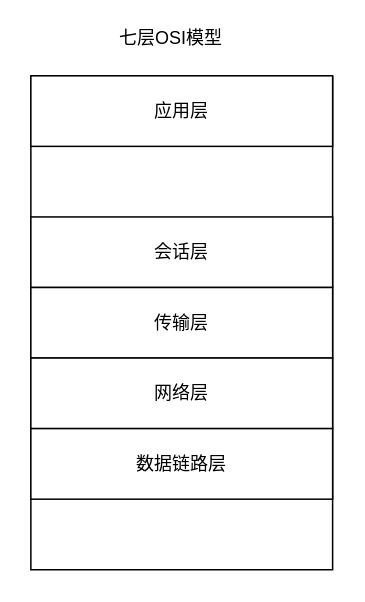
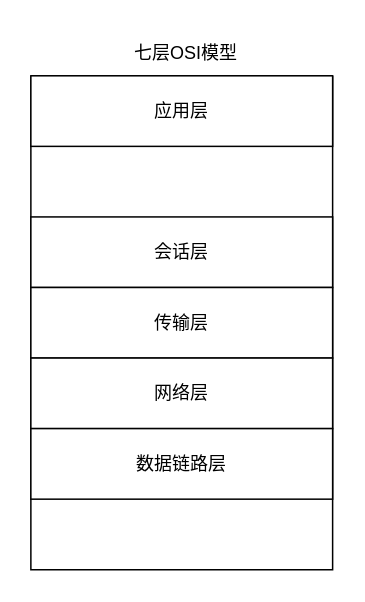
(171, 38) -> (186, 53)
